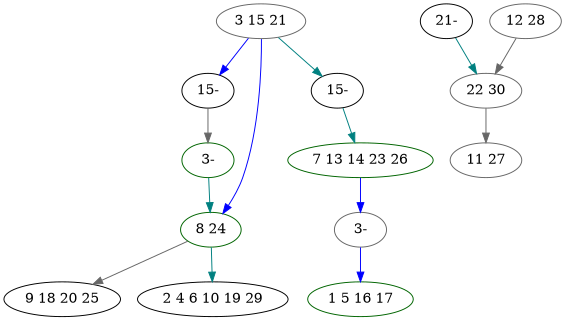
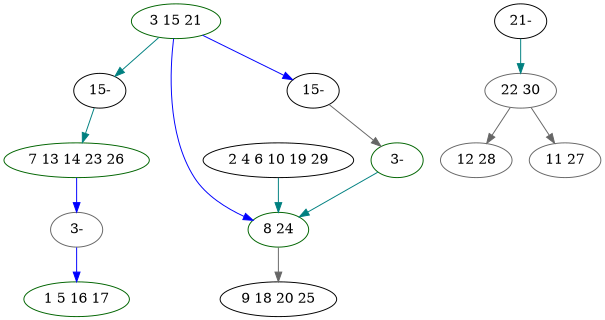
(261, 21) -> (176, 21)
(508, 52) -> (501, 121)
(212, 260) -> (278, 190)
